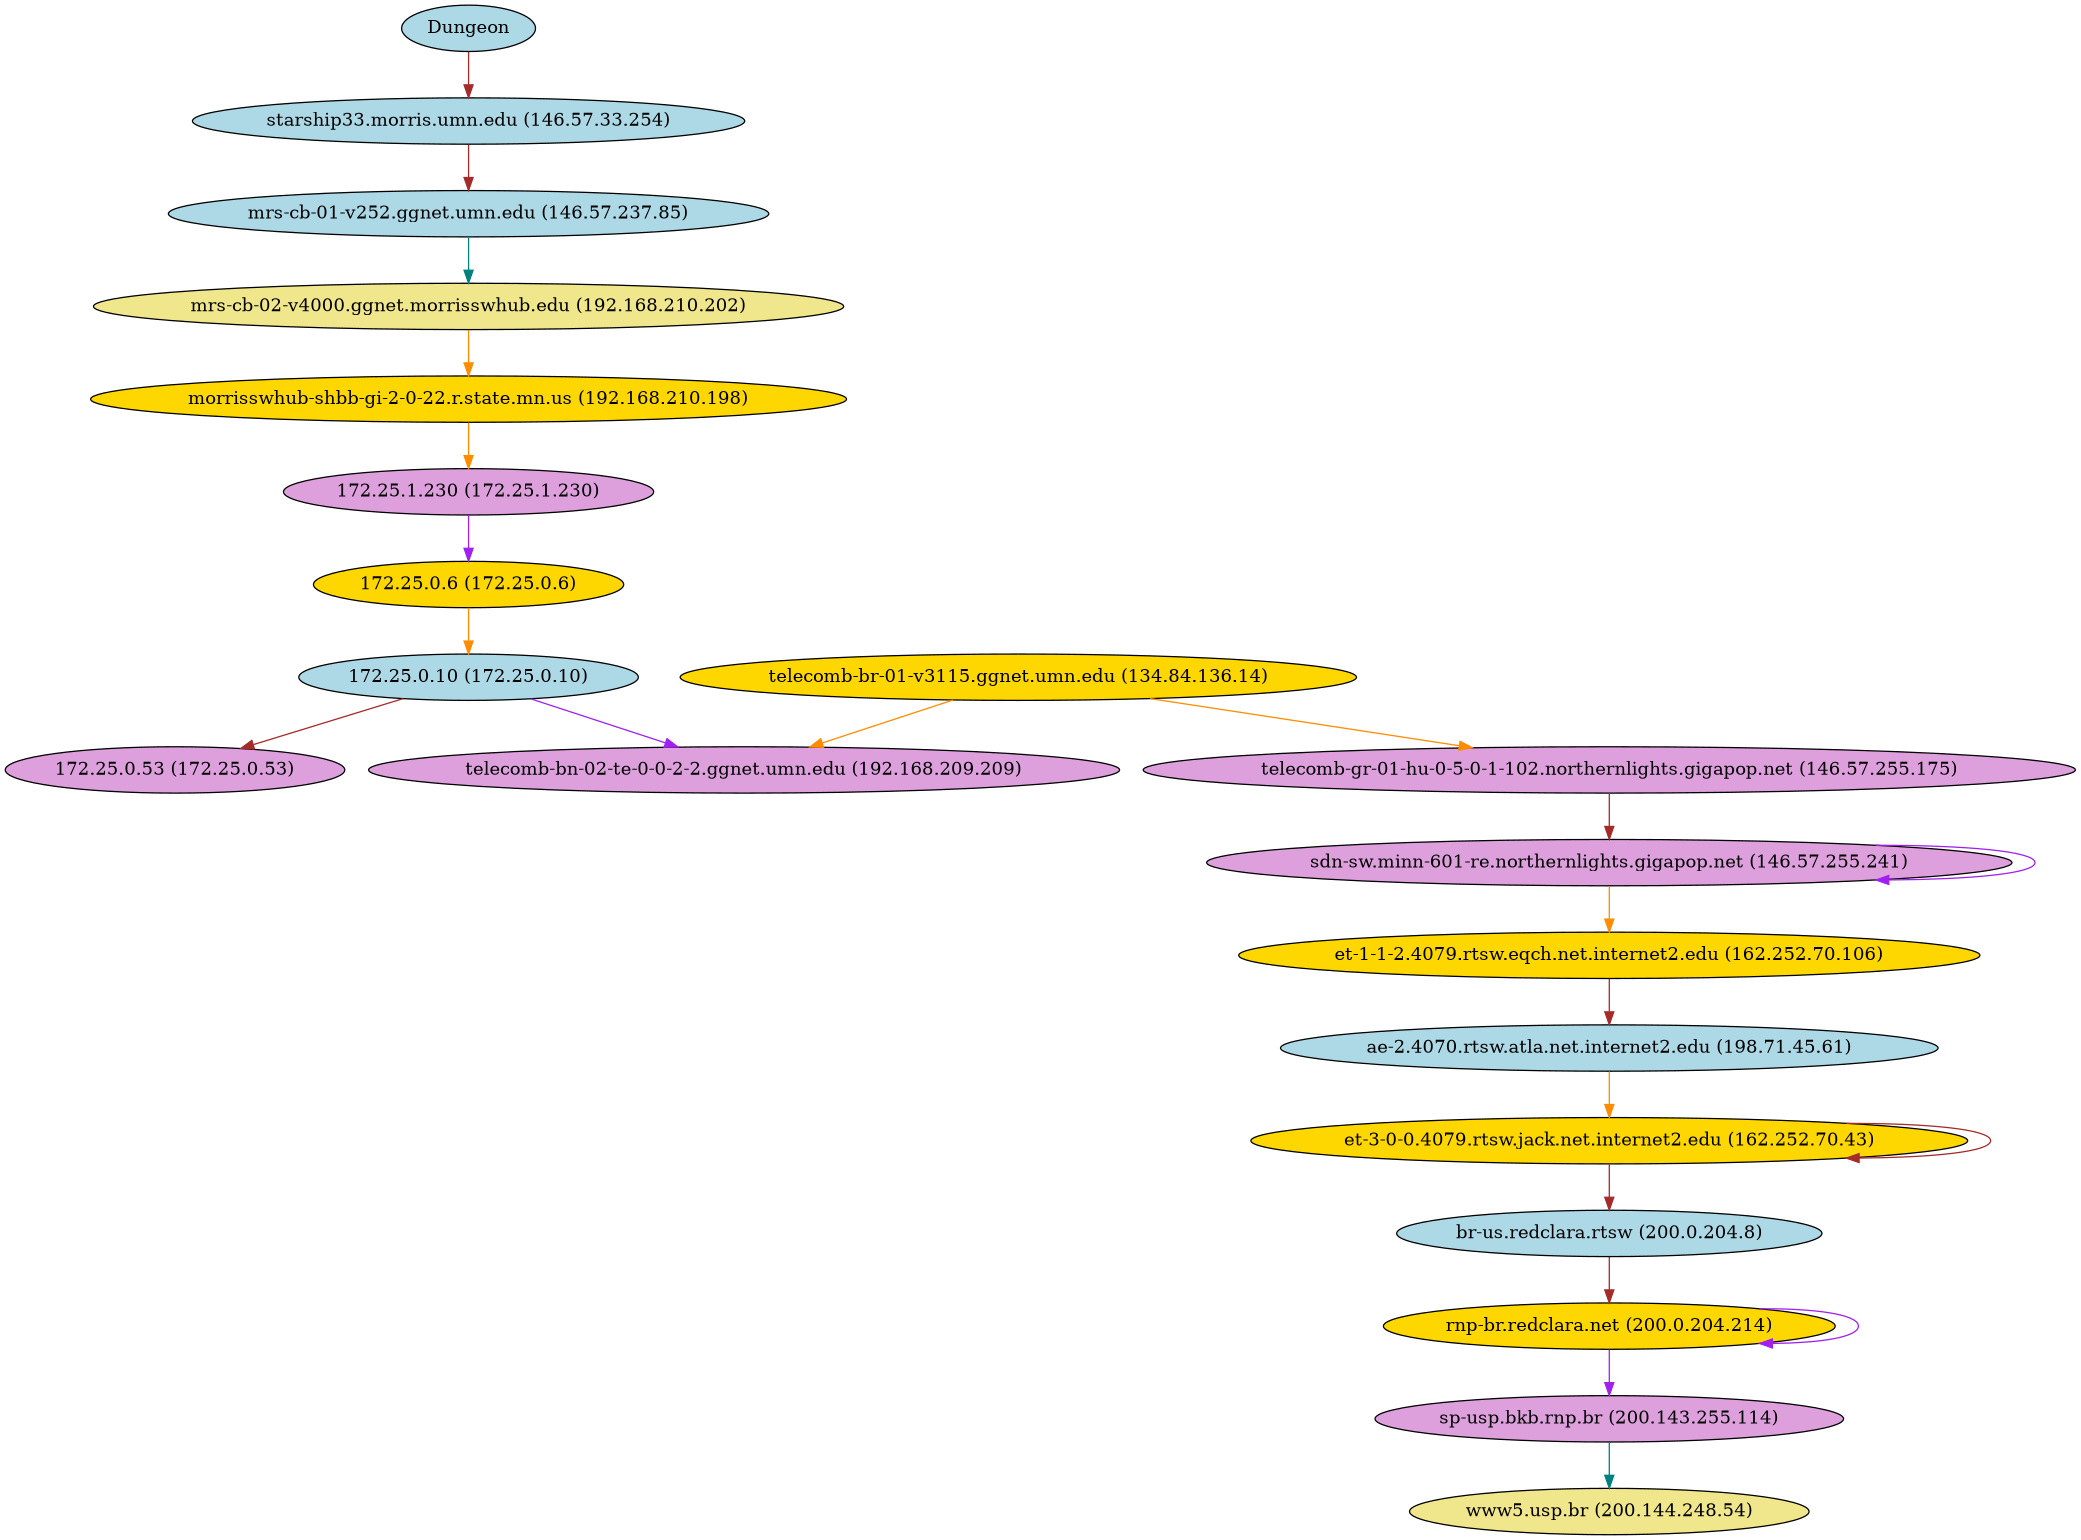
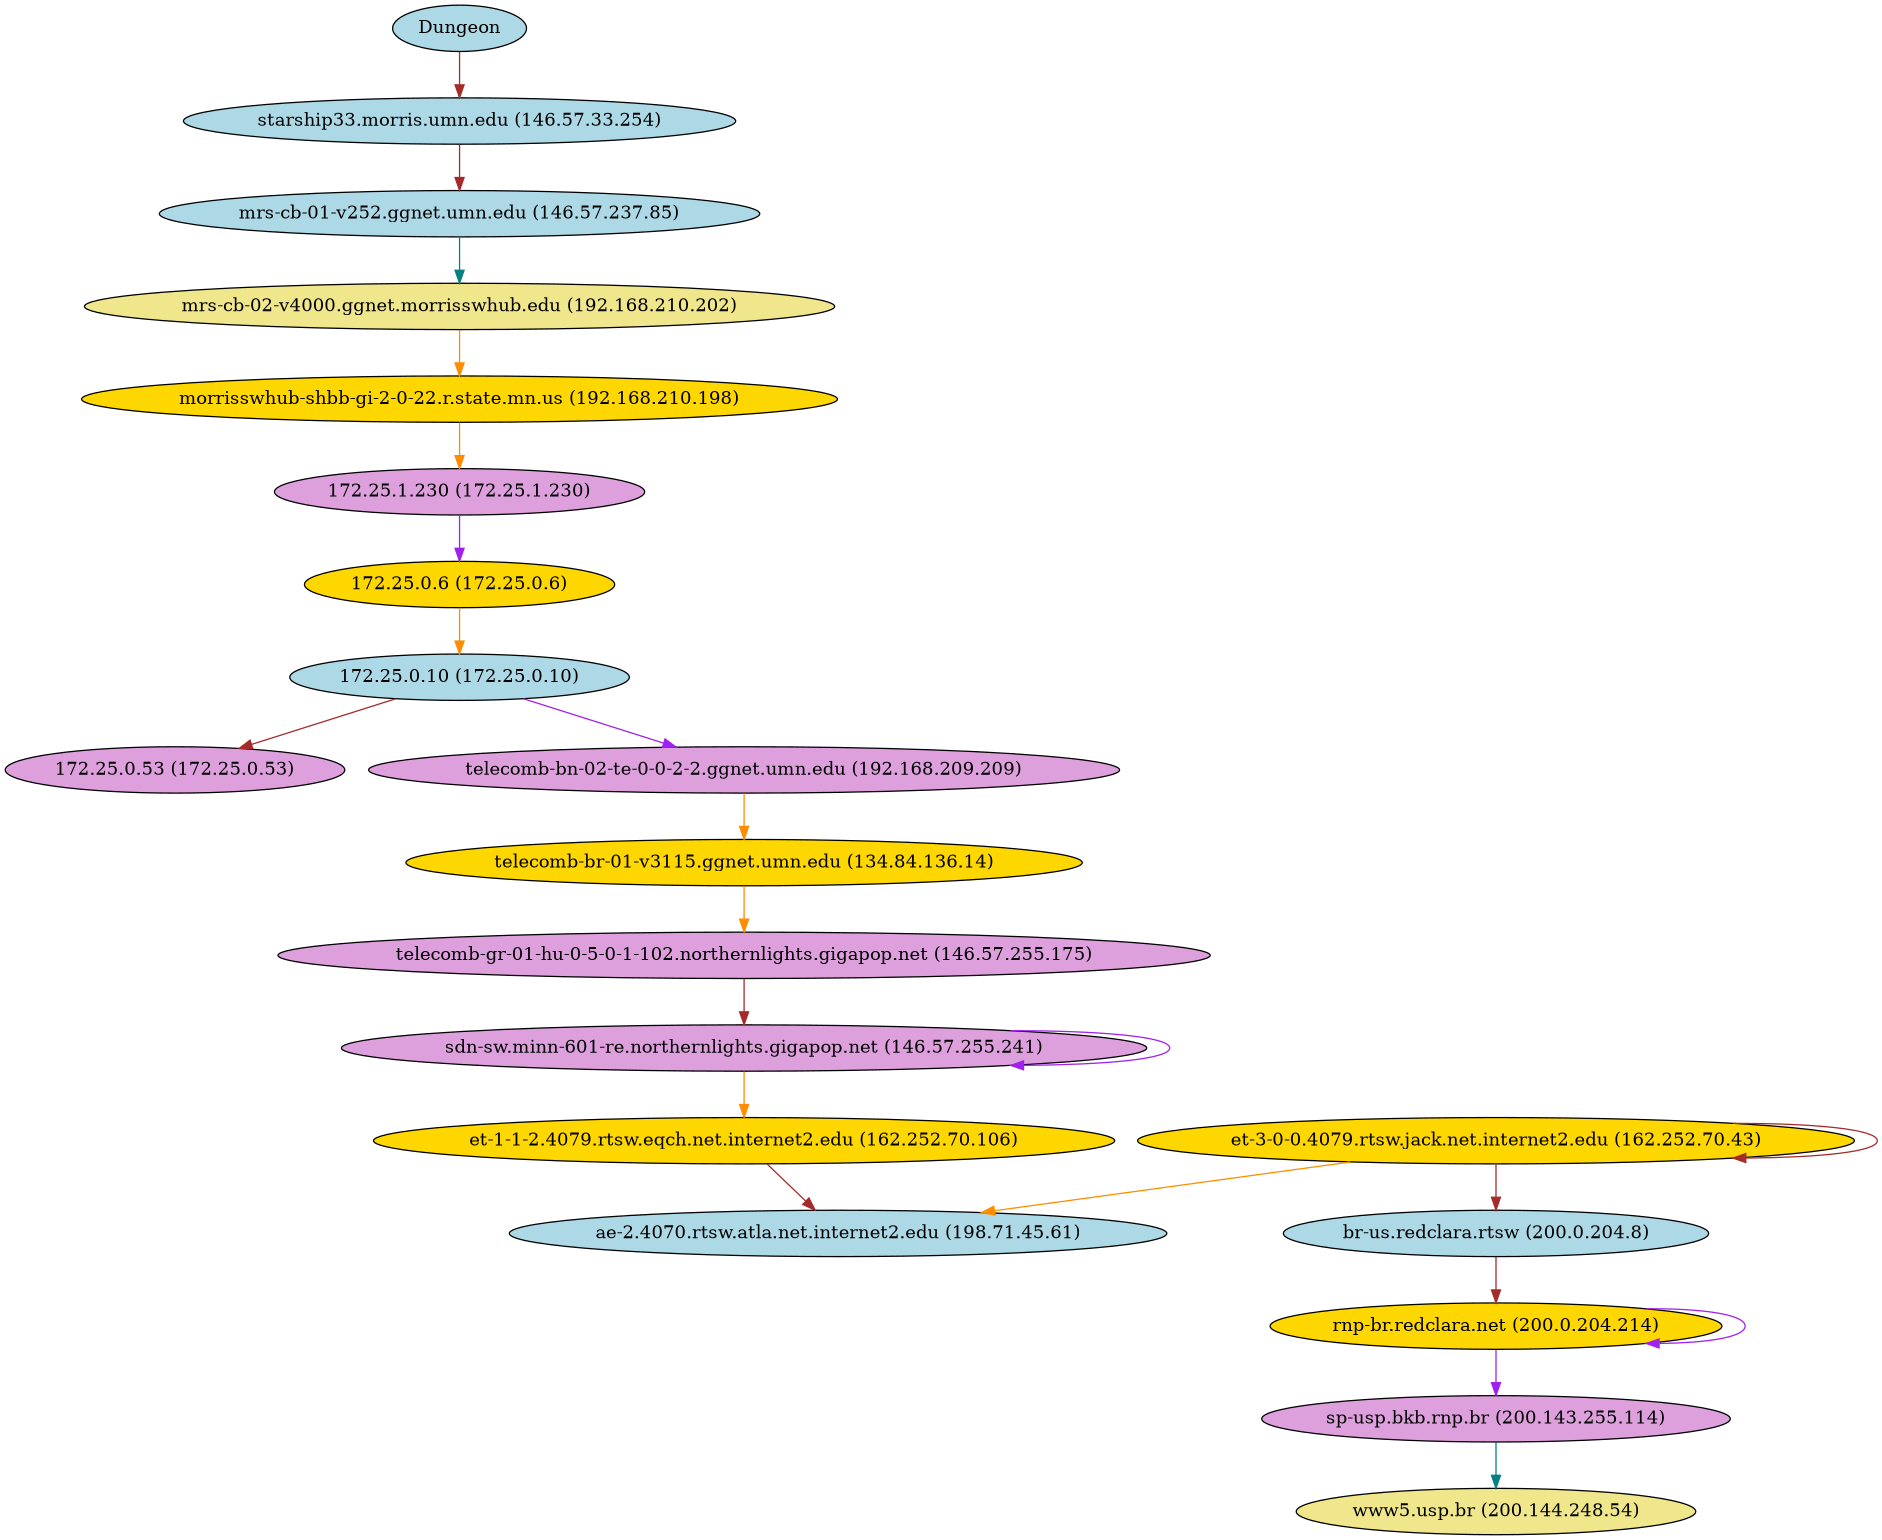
(888, 721) -> (744, 810)
(1609, 1088) -> (1172, 1186)
